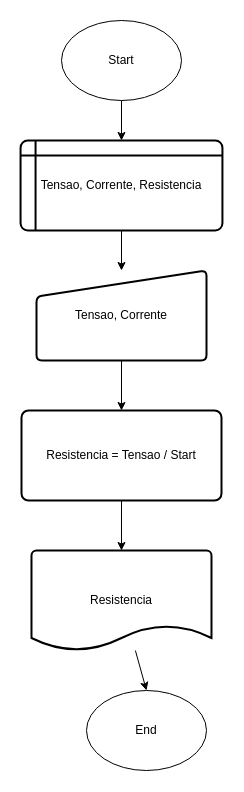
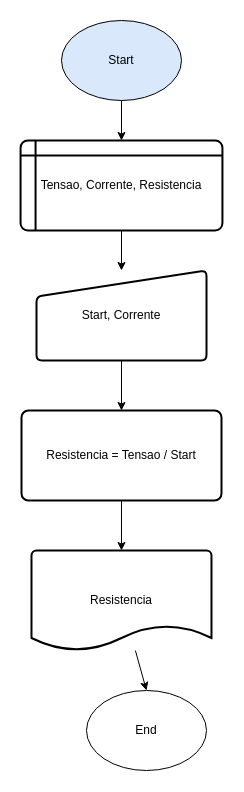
(122, 61) -> (122, 61)
(122, 316) -> (122, 316)
